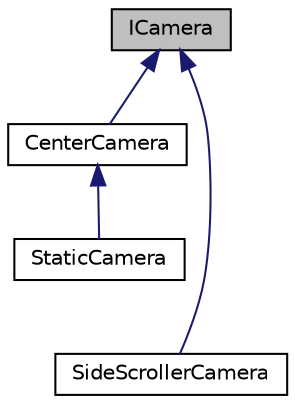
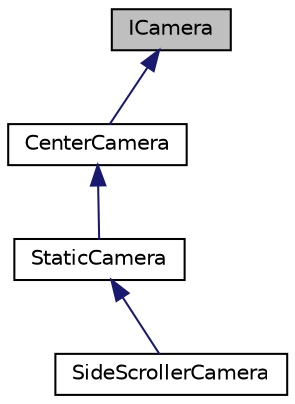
(210, 212) -> (141, 326)
